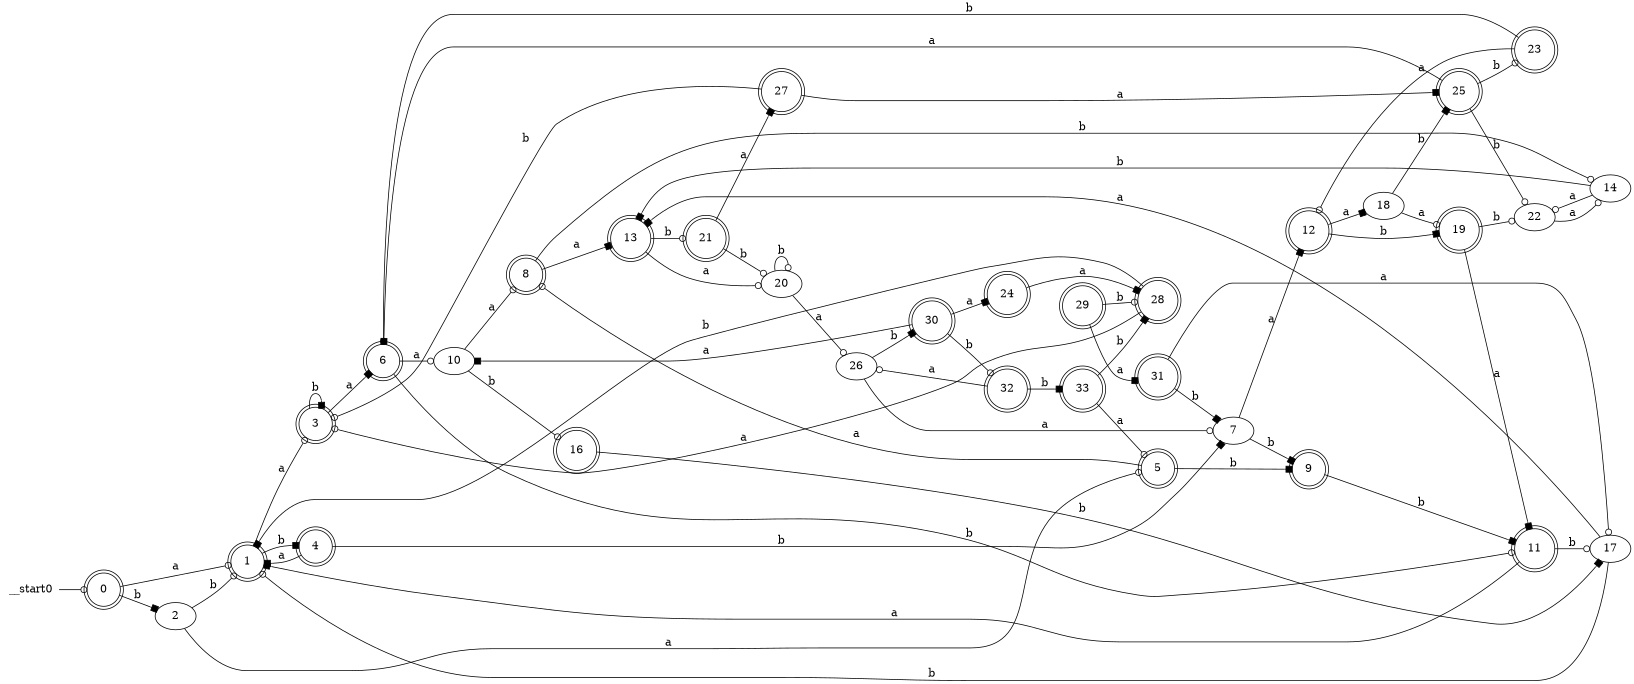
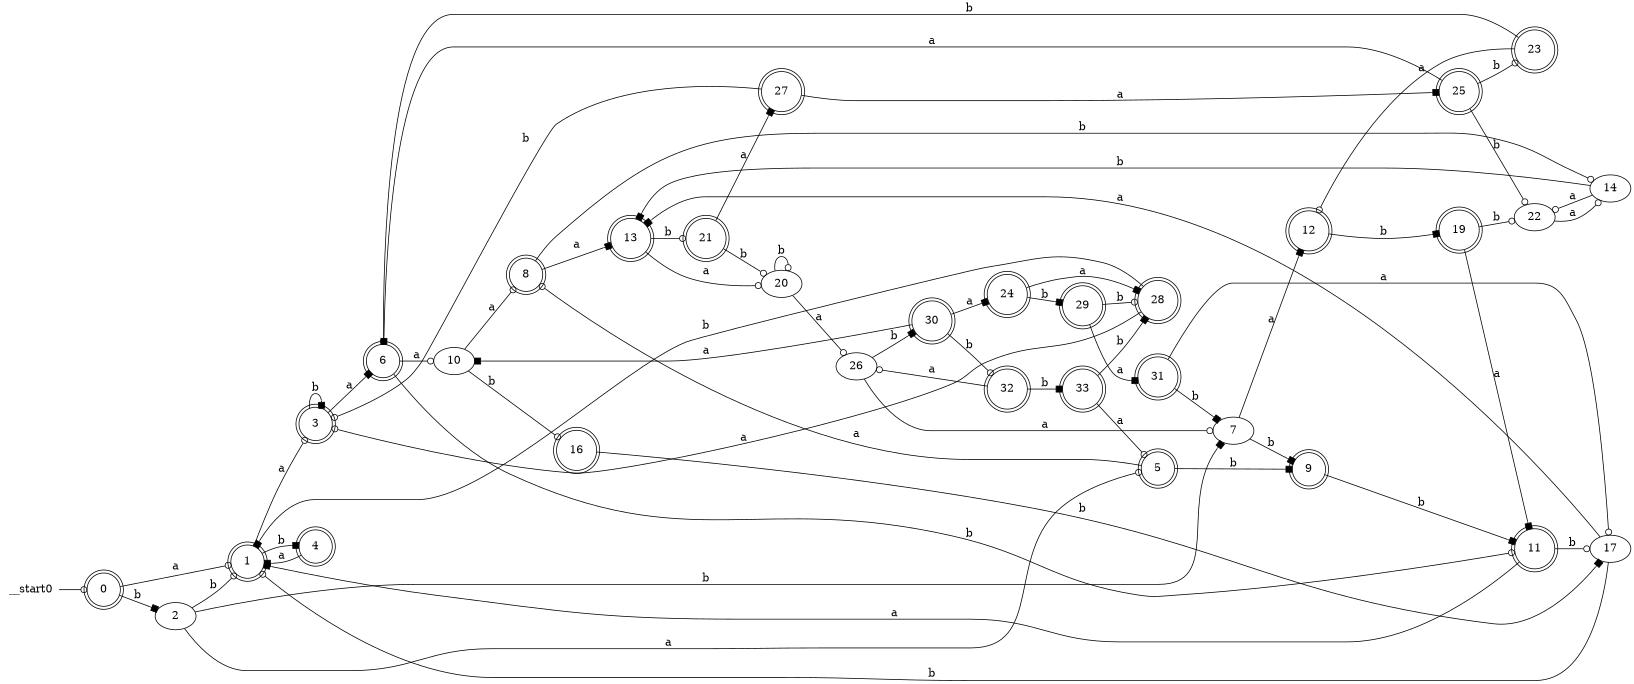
(1384, 206) -> none
none -> (1041, 300)
(793, 547) -> (757, 584)
